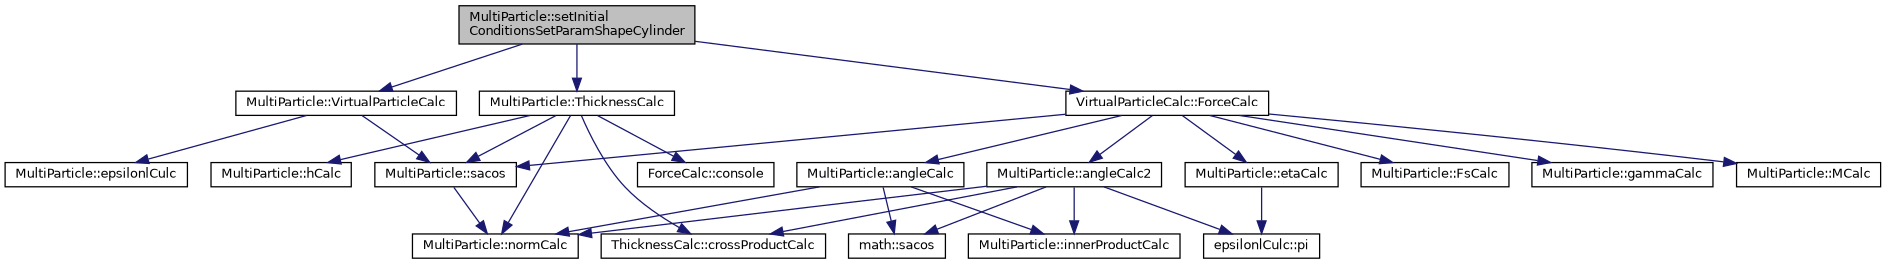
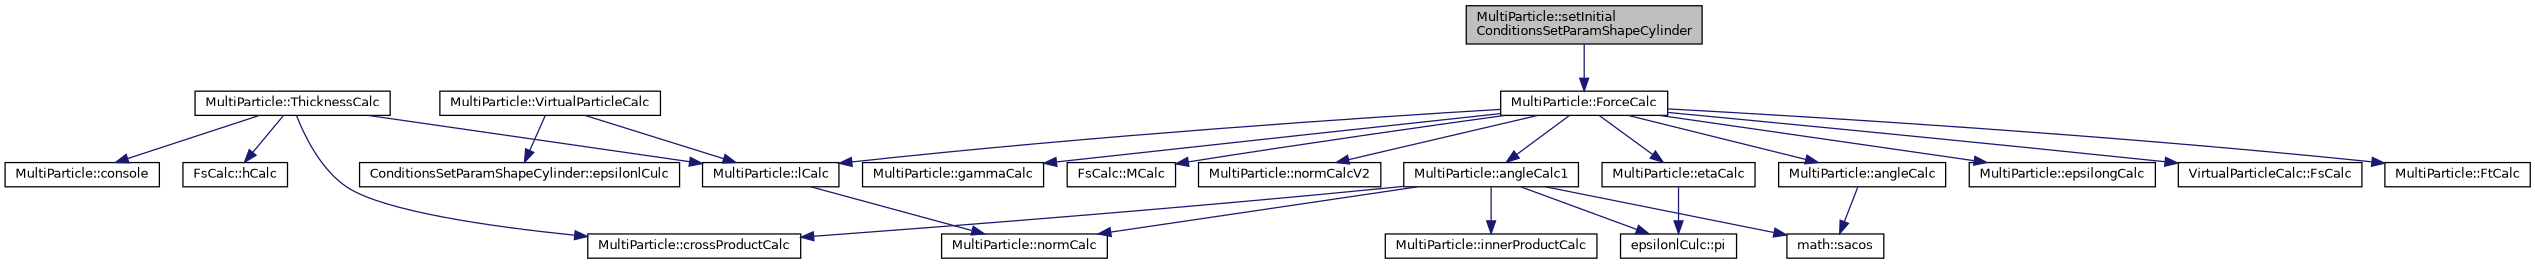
(577, 61) -> none
(457, 66) -> none
(1167, 103) -> (1584, 103)
(96, 175) -> (520, 175)
(281, 175) -> (235, 175)
(446, 175) -> (771, 175)
(536, 175) -> none
(706, 175) -> (82, 175)
(1074, 175) -> (1491, 175)
none -> (1290, 175)
(1435, 175) -> (2270, 175)
(1809, 175) -> (1121, 175)
none -> (2062, 175)
none -> (2458, 175)
(968, 207) -> none
(694, 209) -> none
(713, 246) -> (694, 246)
